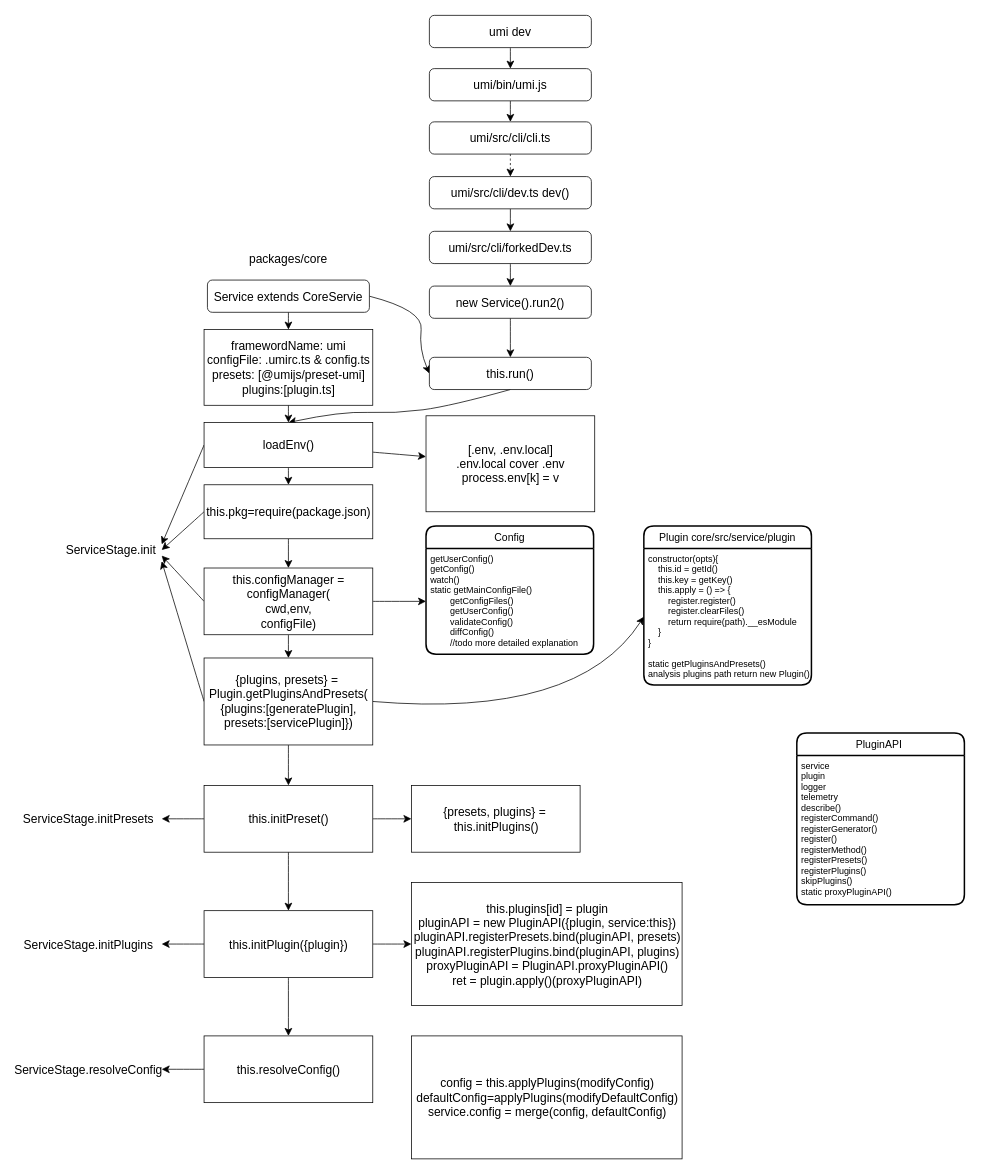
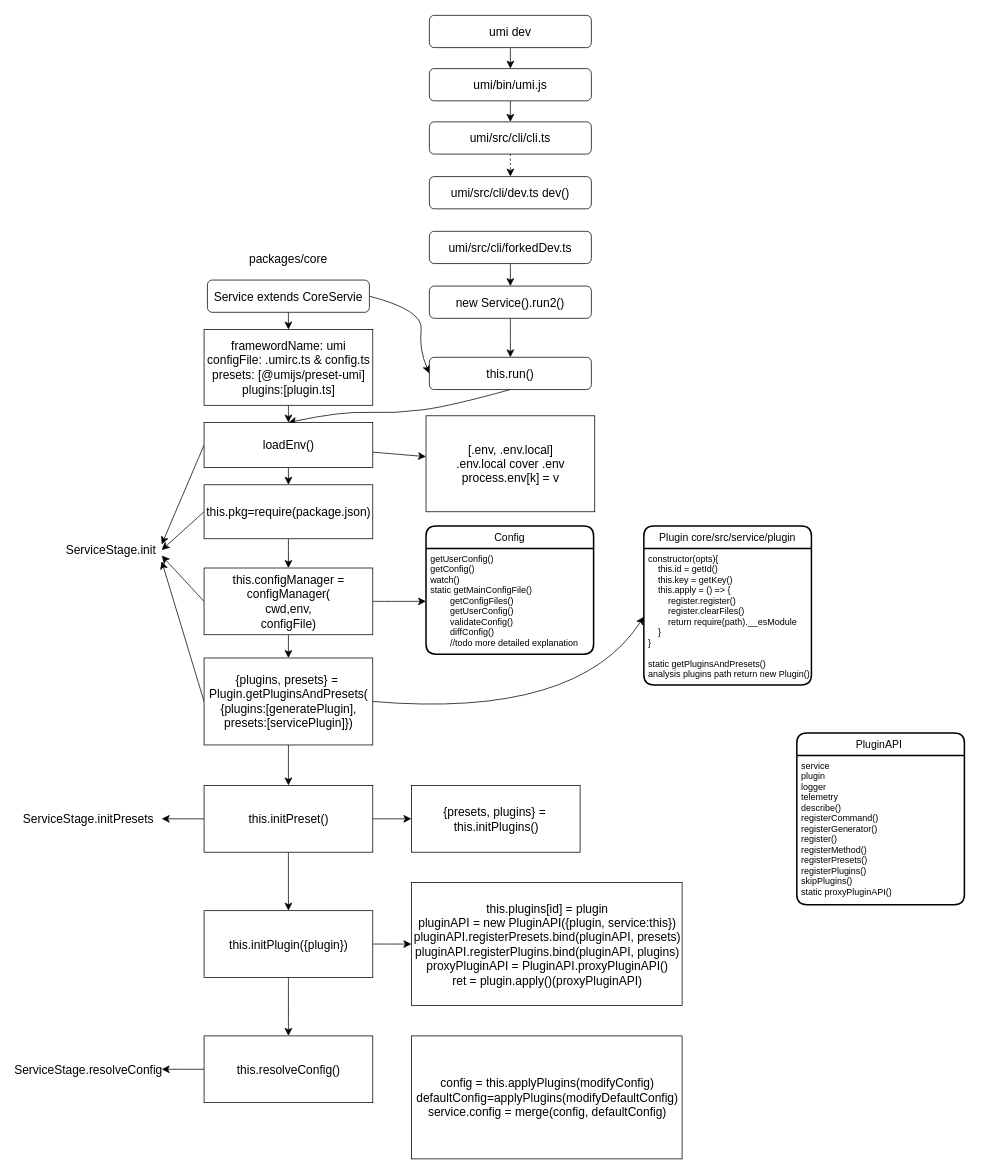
(510, 216) -> none
(89, 944) -> none
(169, 944) -> none
